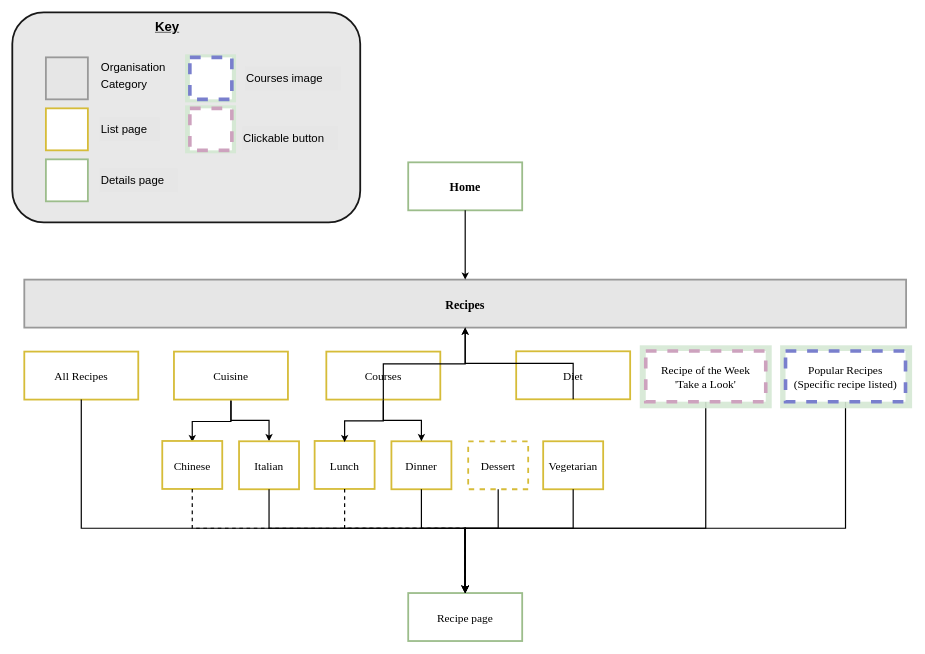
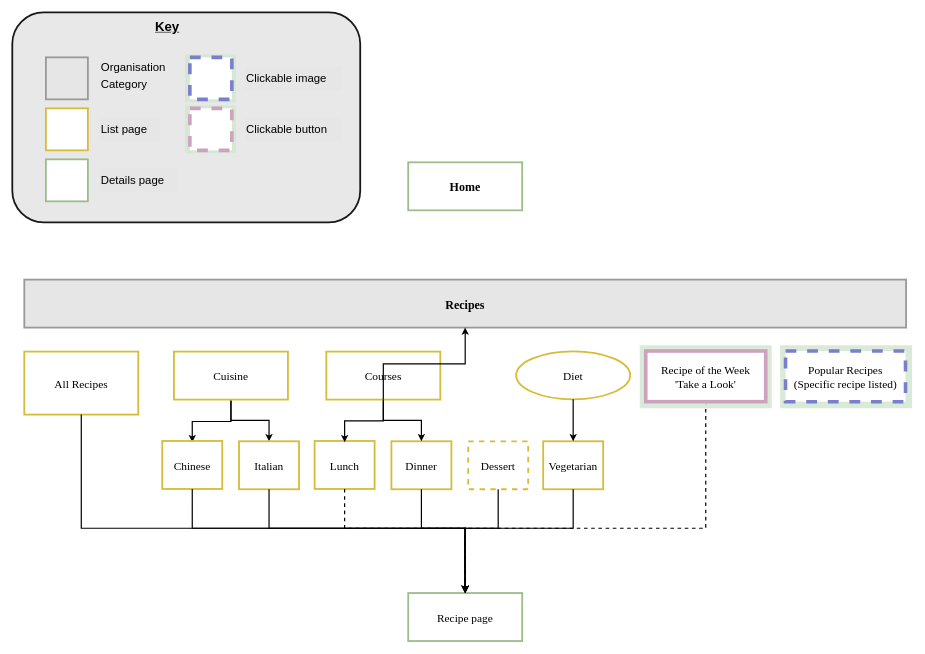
(291, 78) -> (293, 78)
(290, 138) -> (293, 129)
(465, 242) -> none
(538, 363) -> (573, 417)
(573, 375) -> (573, 375)
(81, 376) -> (81, 383)
(706, 376) -> (706, 376)
(706, 466) -> (706, 466)
(192, 508) -> (192, 508)
(838, 528) -> none
